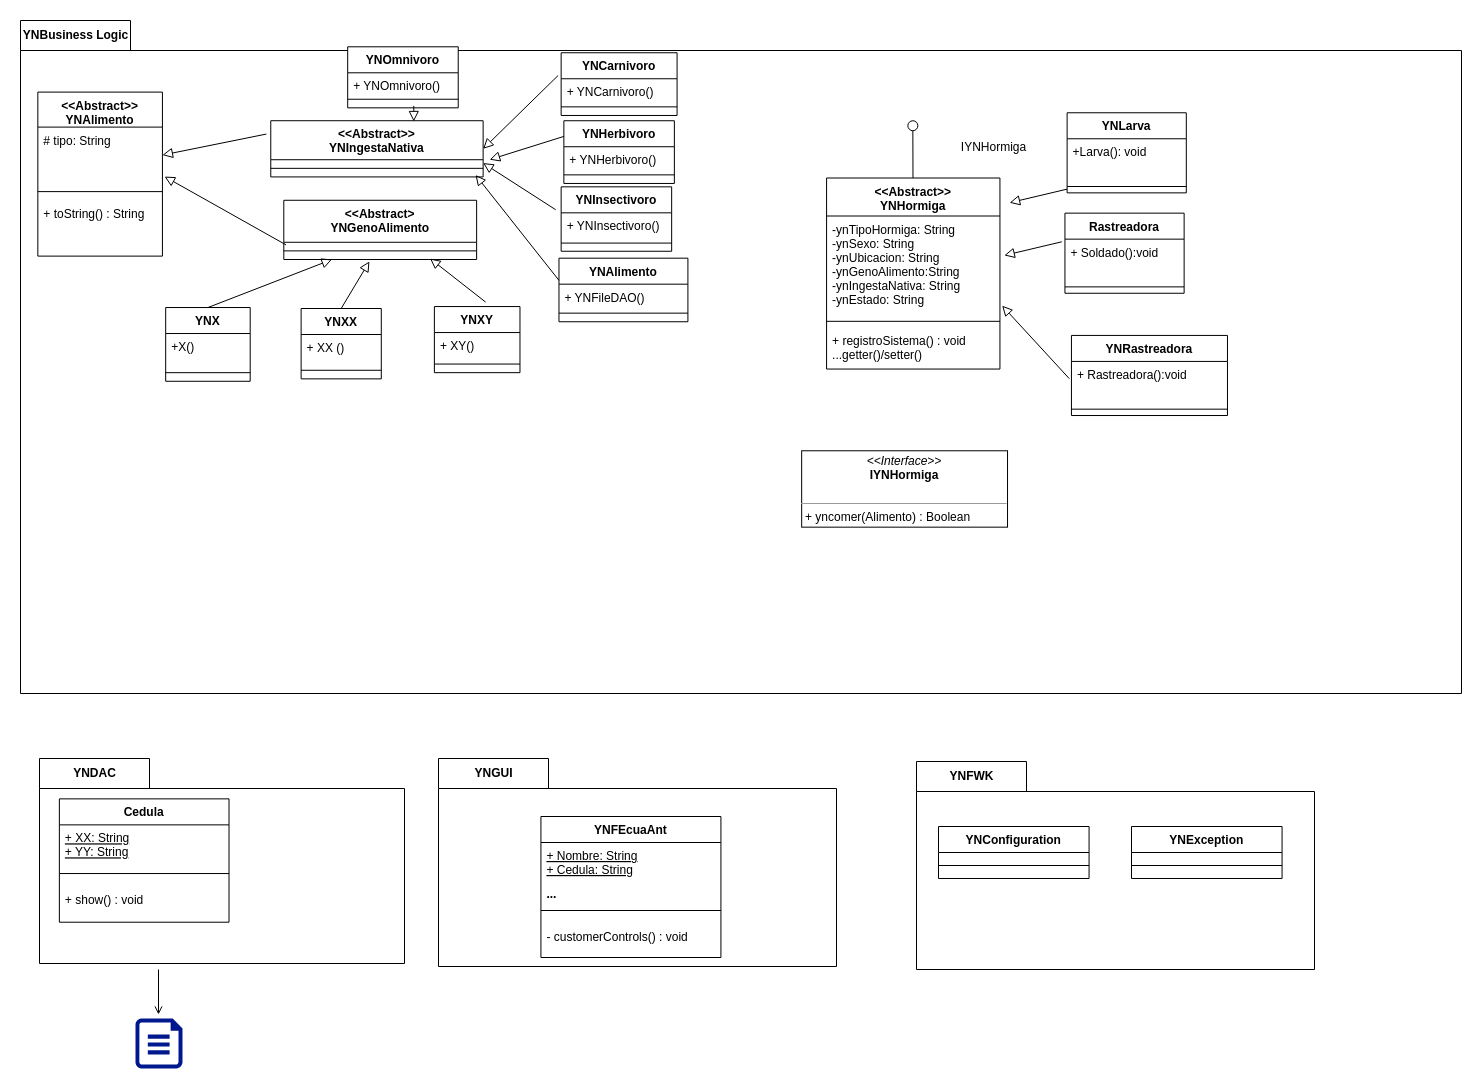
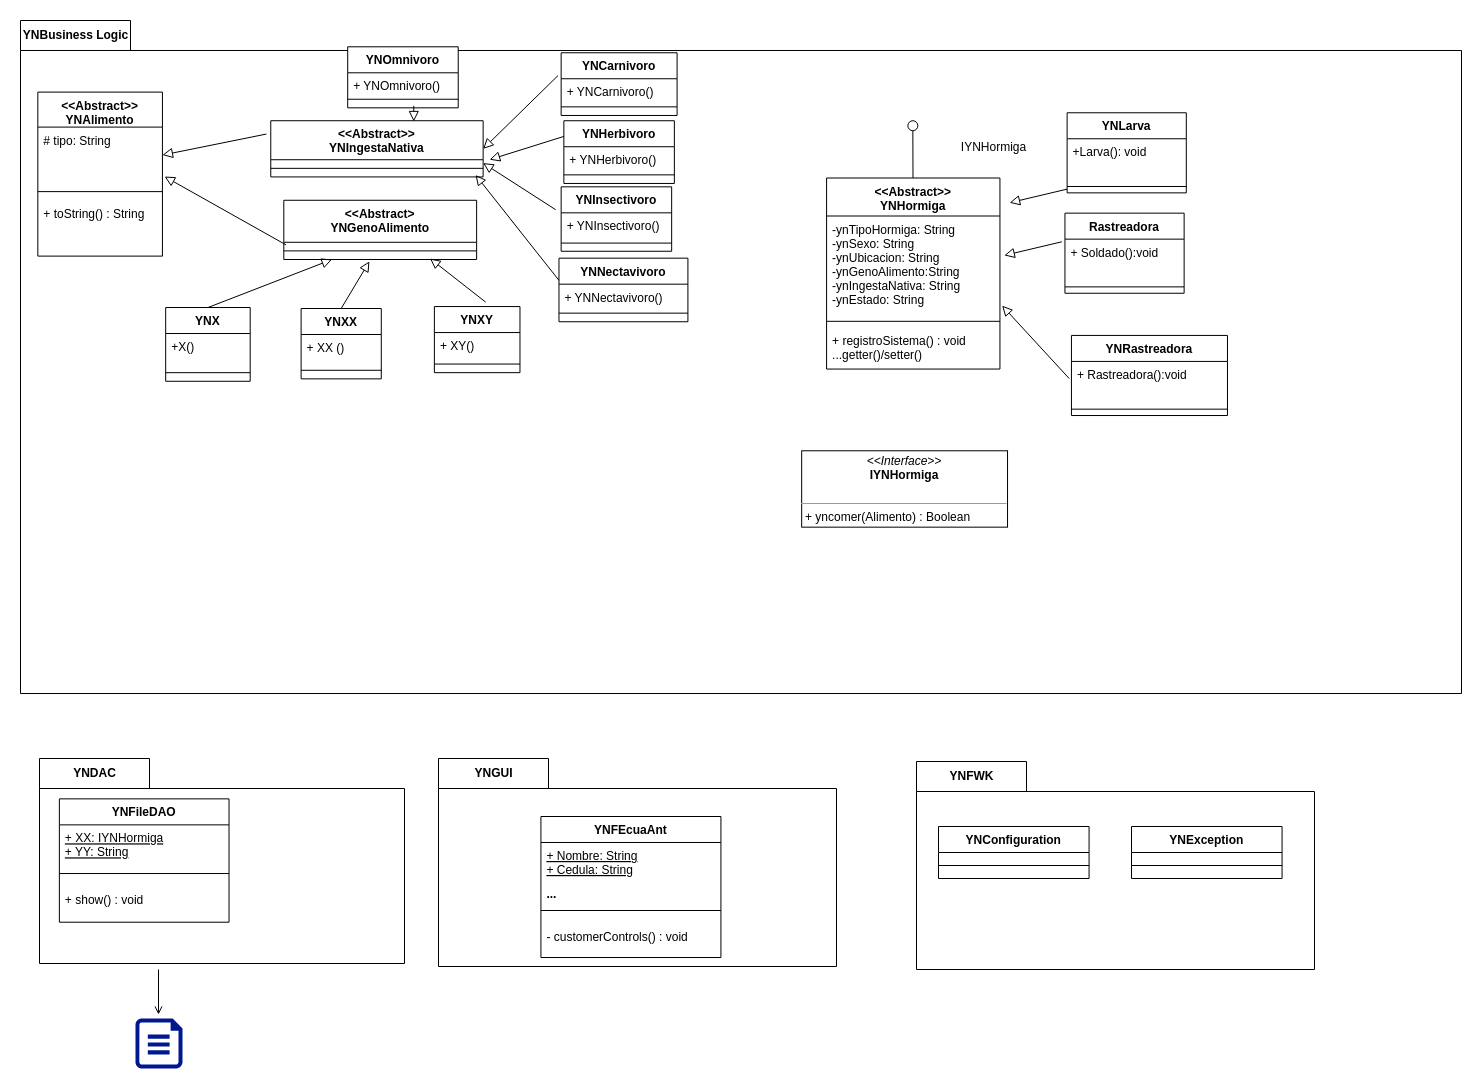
(623, 272) -> (623, 272)
(603, 298) -> (618, 298)
(144, 812) -> (144, 812)
(99, 838) -> (112, 838)
